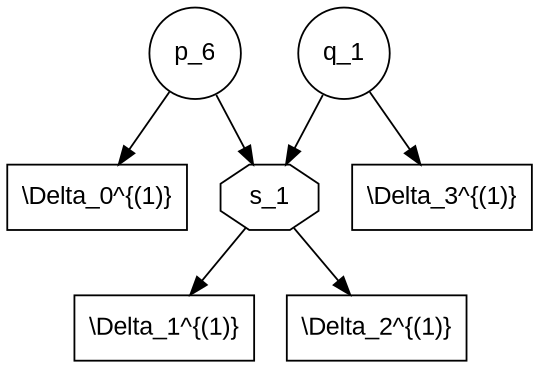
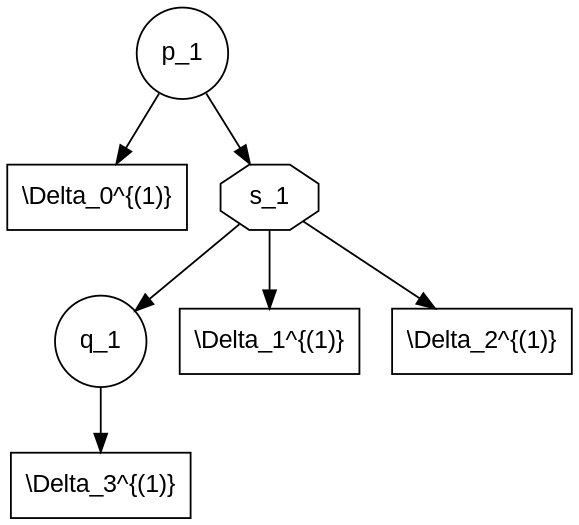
(195, 53) -> (182, 53)
(309, 122) -> (195, 261)
